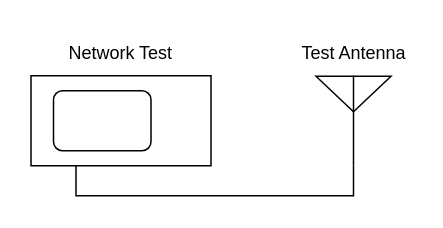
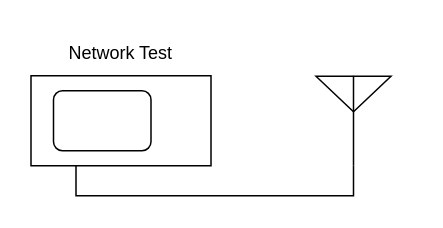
(353, 53) -> none
